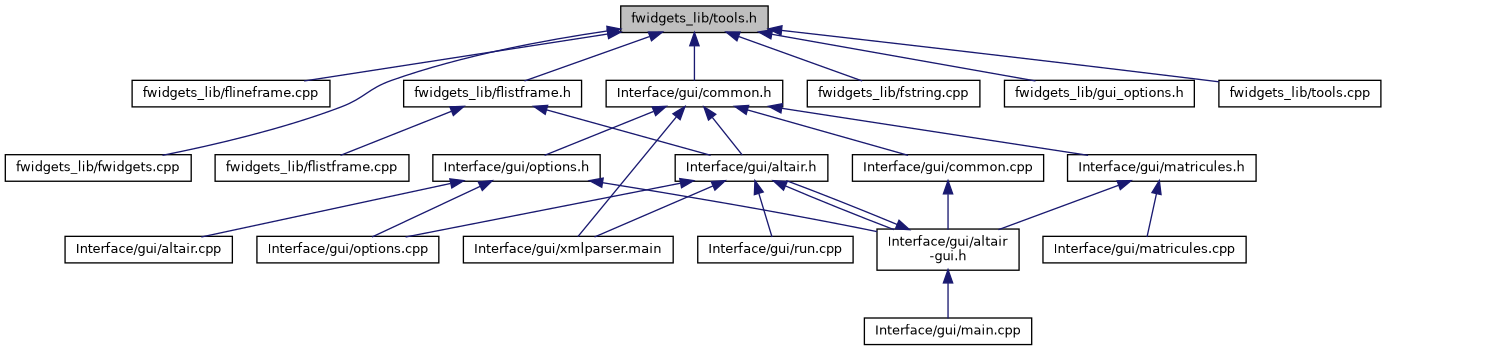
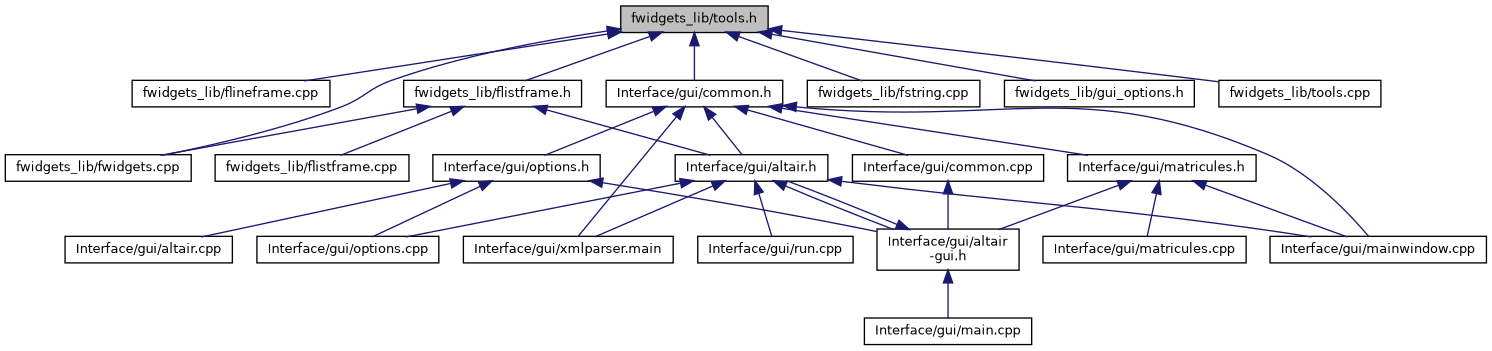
none -> (301, 130)
none -> (1378, 250)
